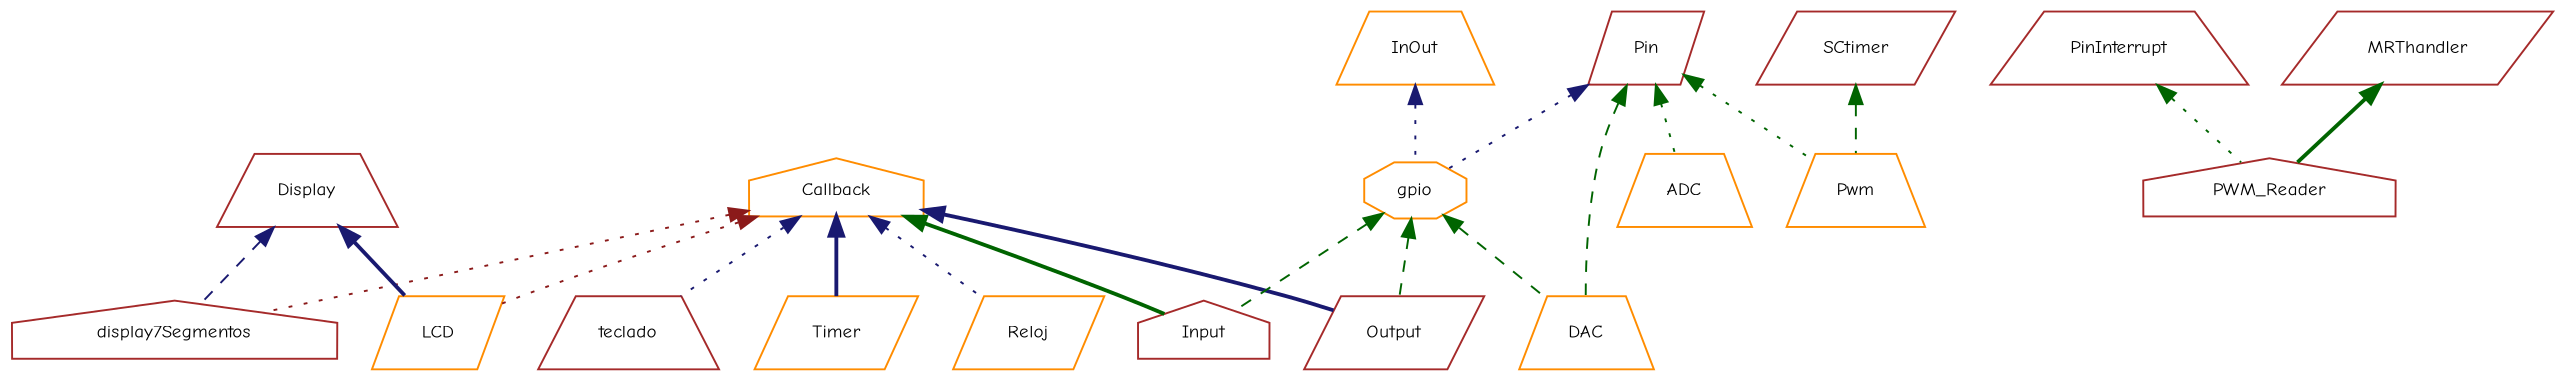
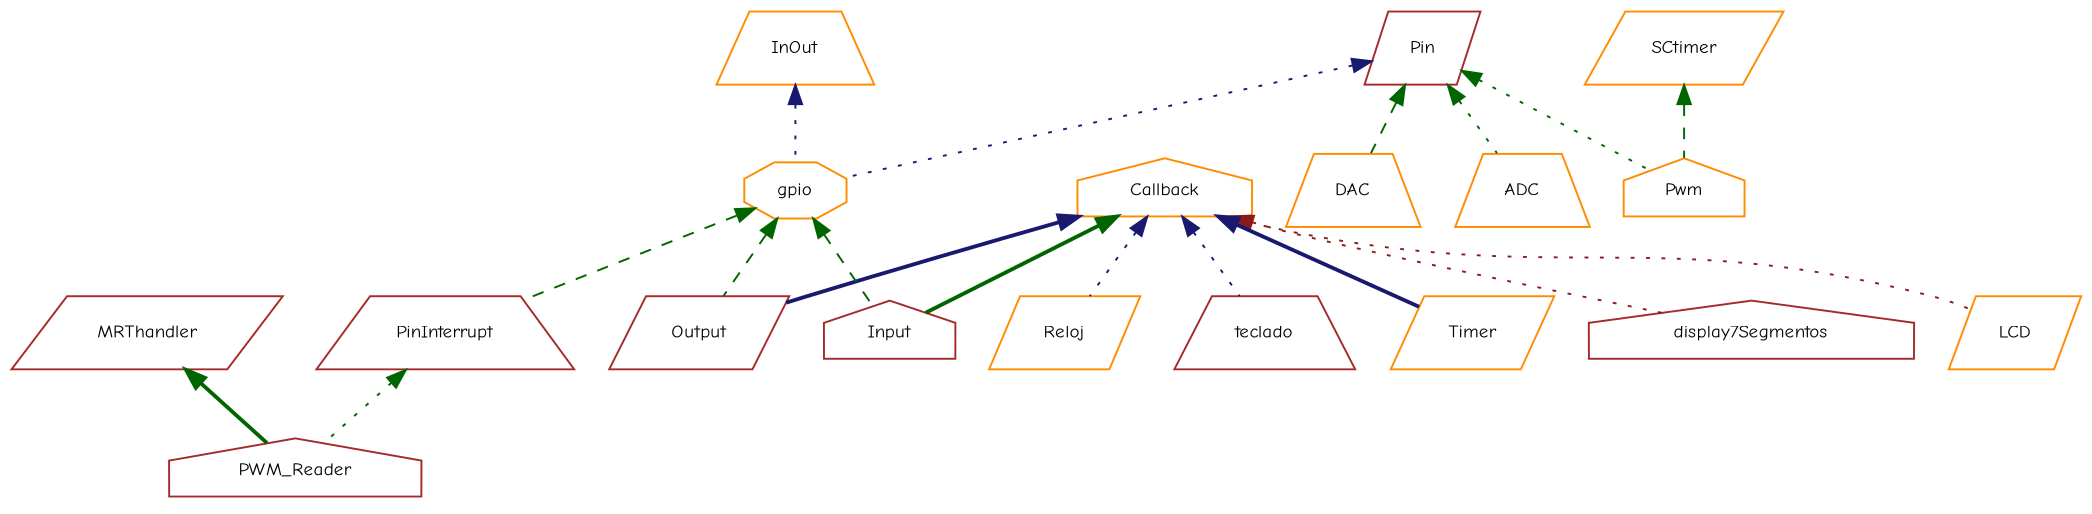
(1856, 48) -> (1684, 48)
(307, 190) -> none
(1856, 190) -> (1684, 190)
(1503, 263) -> (630, 258)
